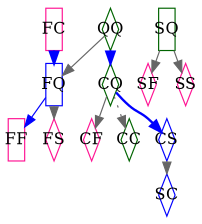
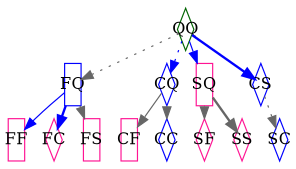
(54, 29) -> (54, 140)
(167, 29) -> (204, 85)
none -> (191, 46)
(54, 51) -> (64, 111)
(110, 51) -> (178, 51)
(88, 52) -> (136, 54)
(176, 56) -> (221, 110)
(110, 85) -> (167, 85)
(133, 109) -> (218, 54)
(54, 140) -> (92, 140)
(92, 140) -> (129, 140)
(129, 140) -> (167, 140)
